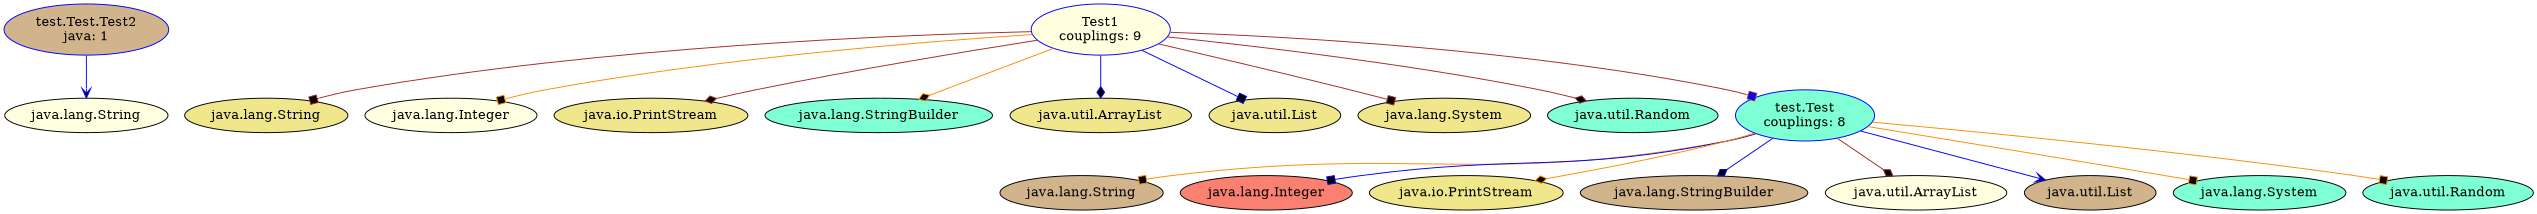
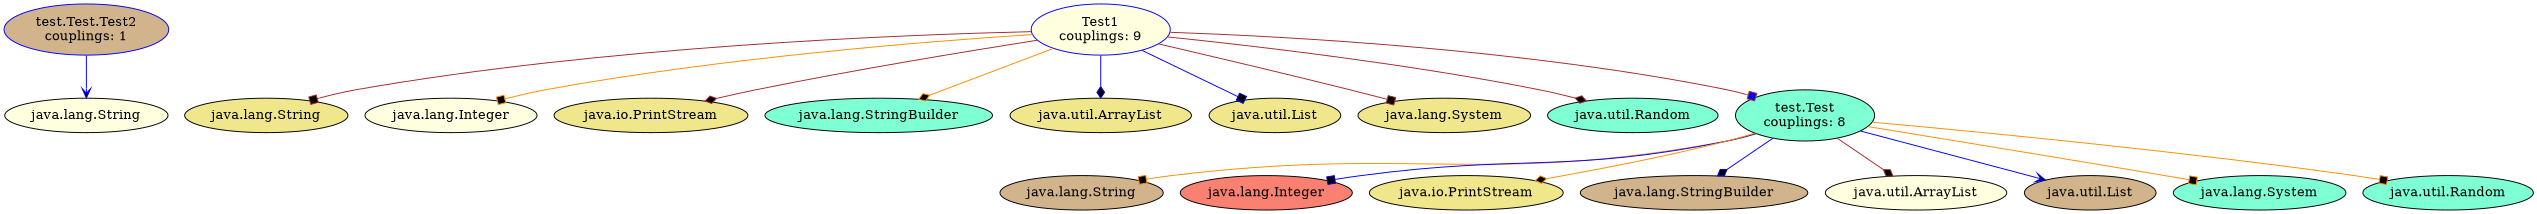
(86, 30) -> (86, 30)
(1805, 115) -> (1805, 115)
